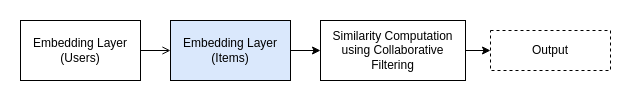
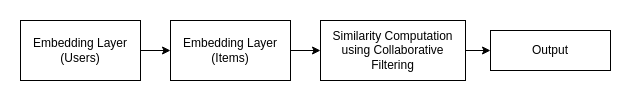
(164, 51) -> (162, 51)
(231, 51) -> (231, 51)
(551, 51) -> (551, 51)
